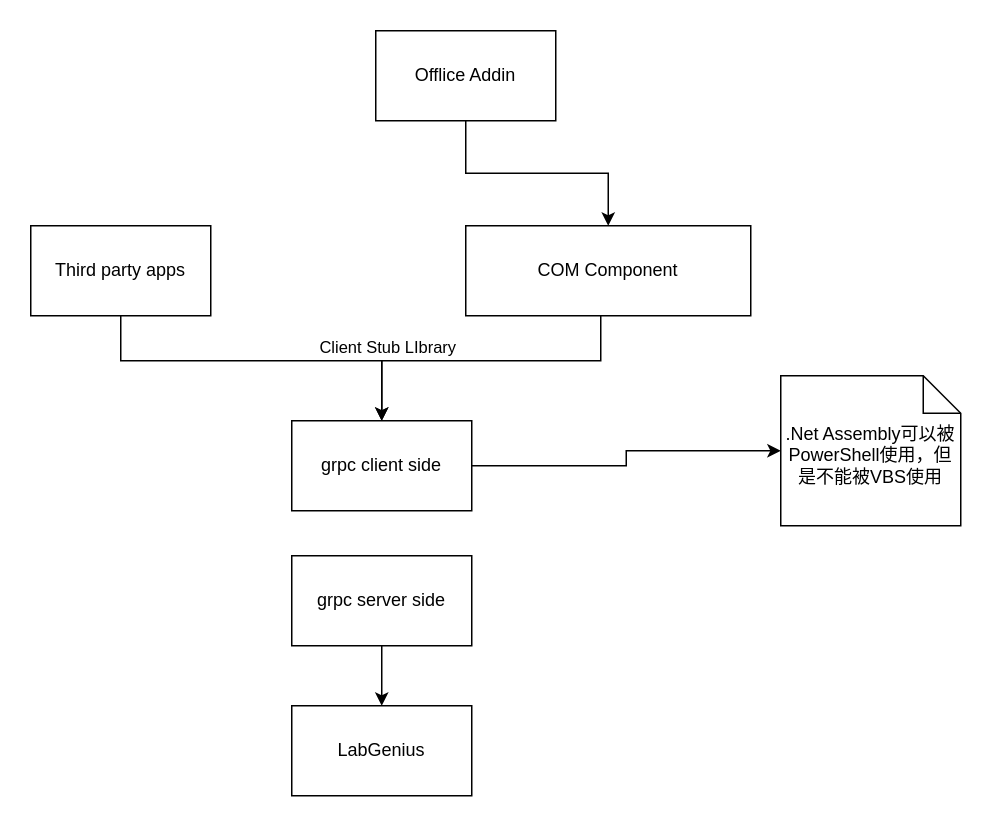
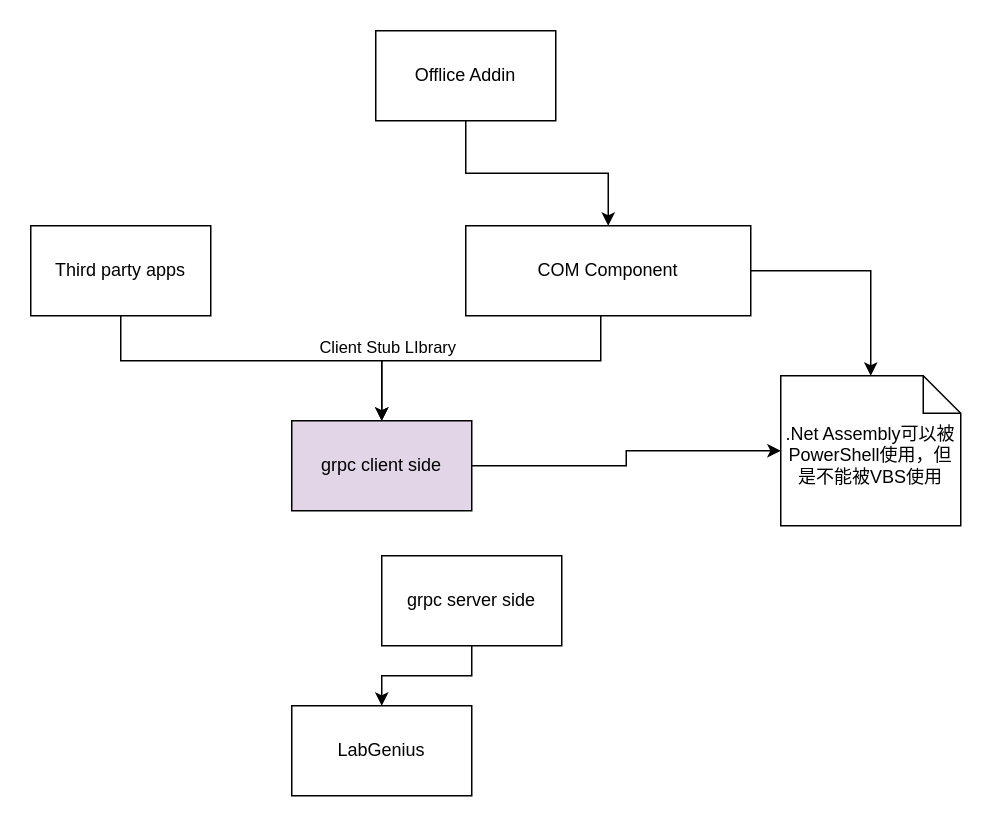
none -> (858, 271)
(382, 466) -> (382, 466)
(382, 601) -> (472, 601)
